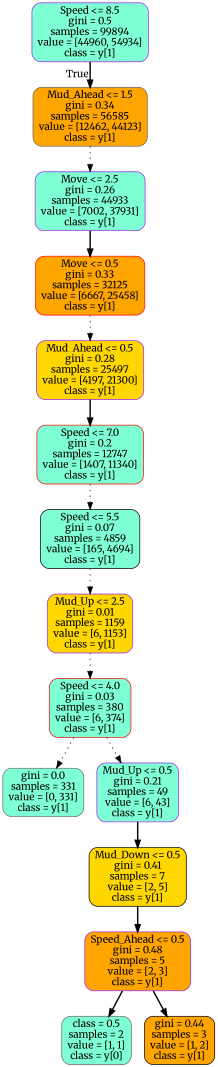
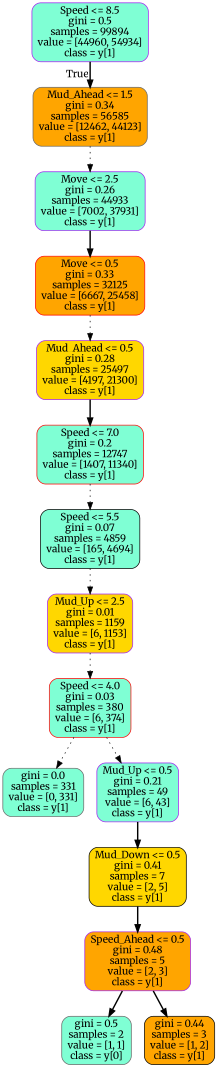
(97, 1040) -> (97, 1040)
